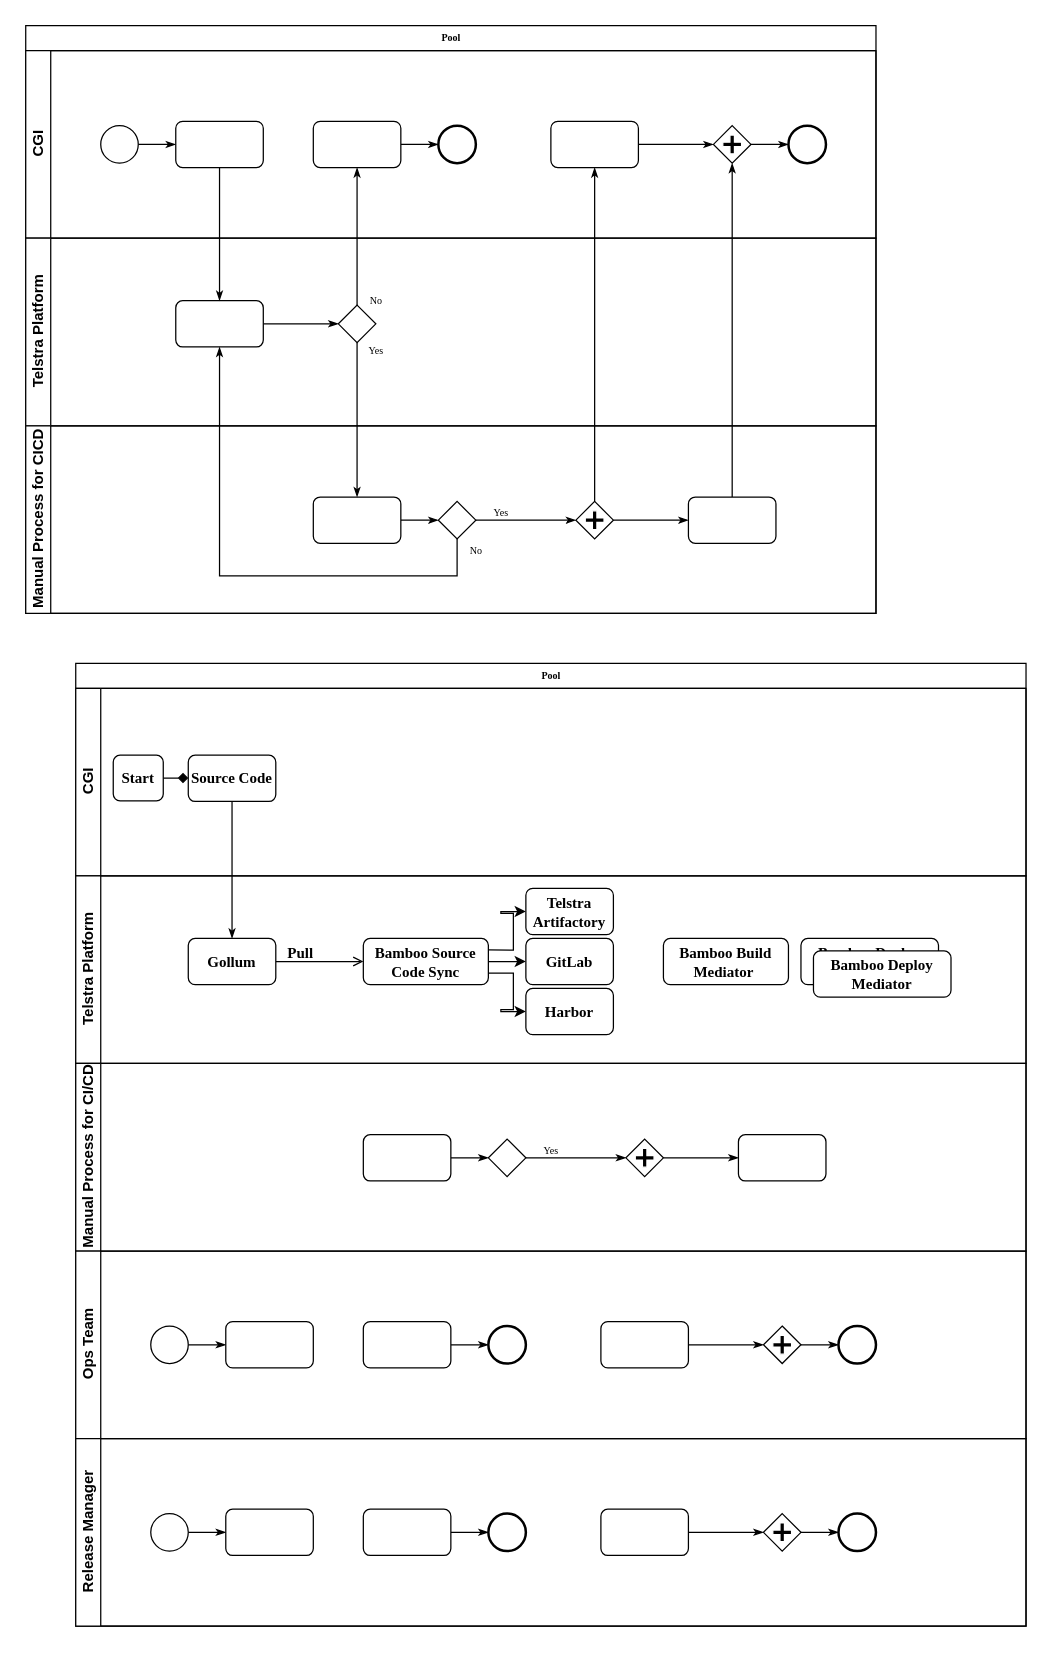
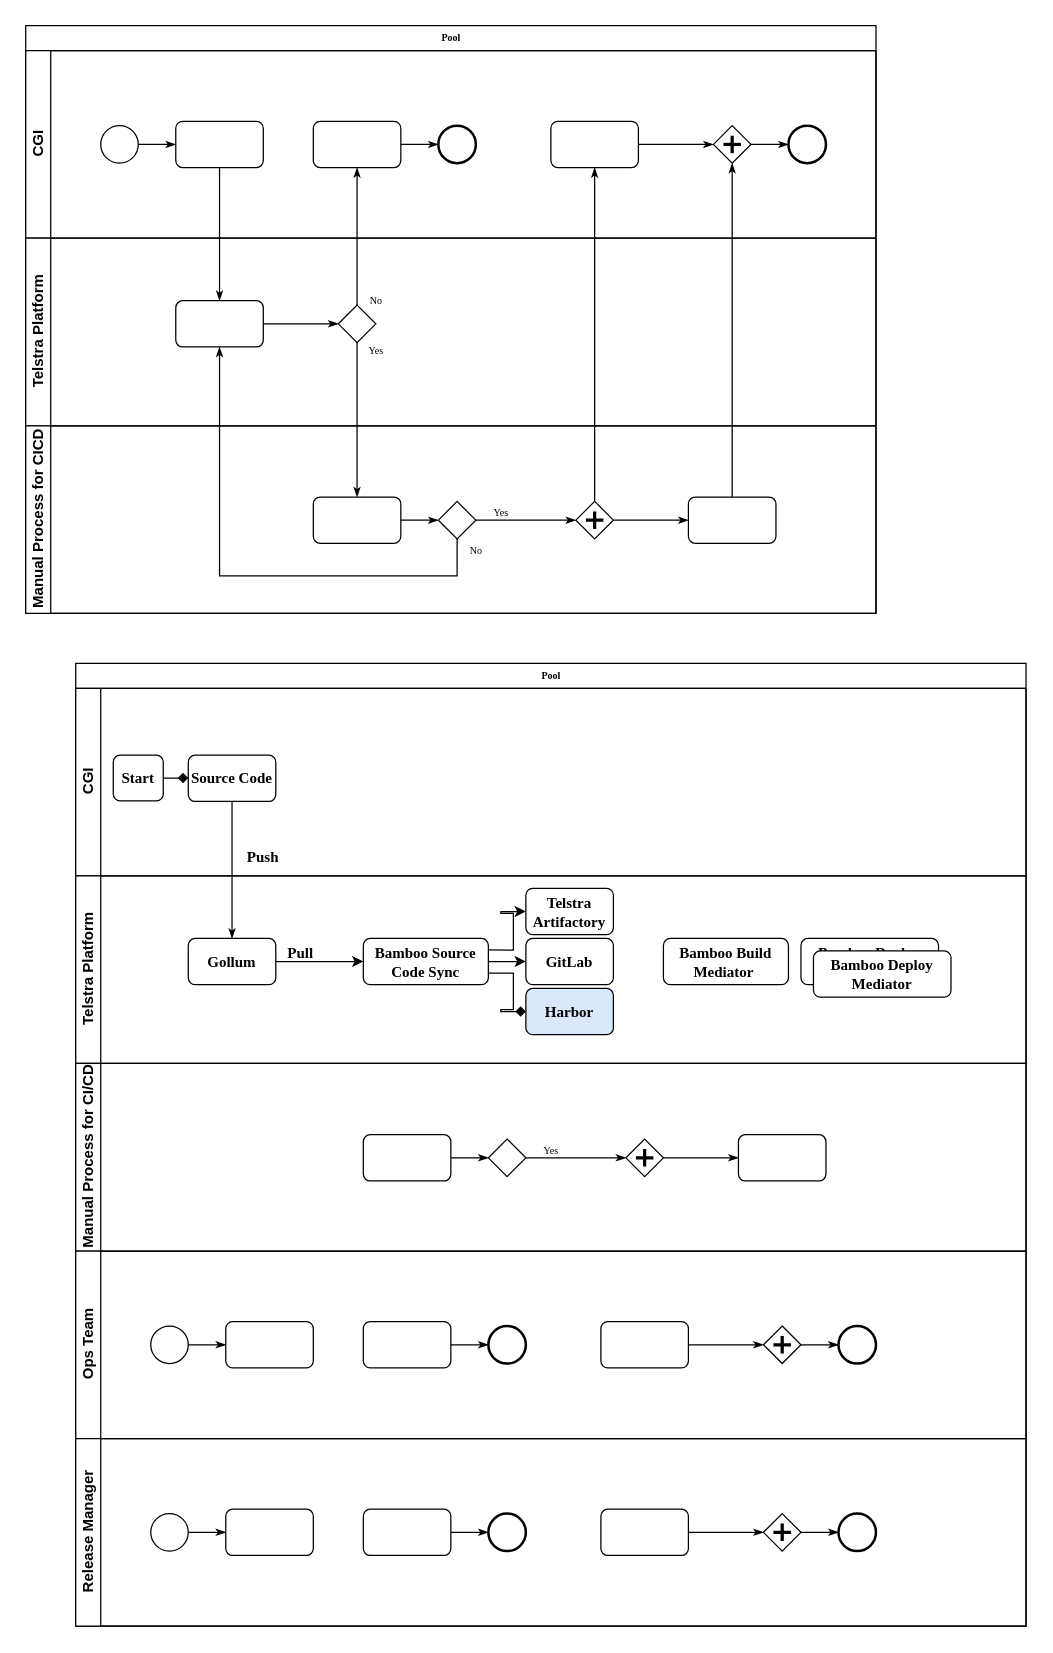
none -> (263, 857)
(356, 961) -> (353, 961)
(516, 1011) -> (515, 1011)
(569, 1011) -> (569, 1011)
